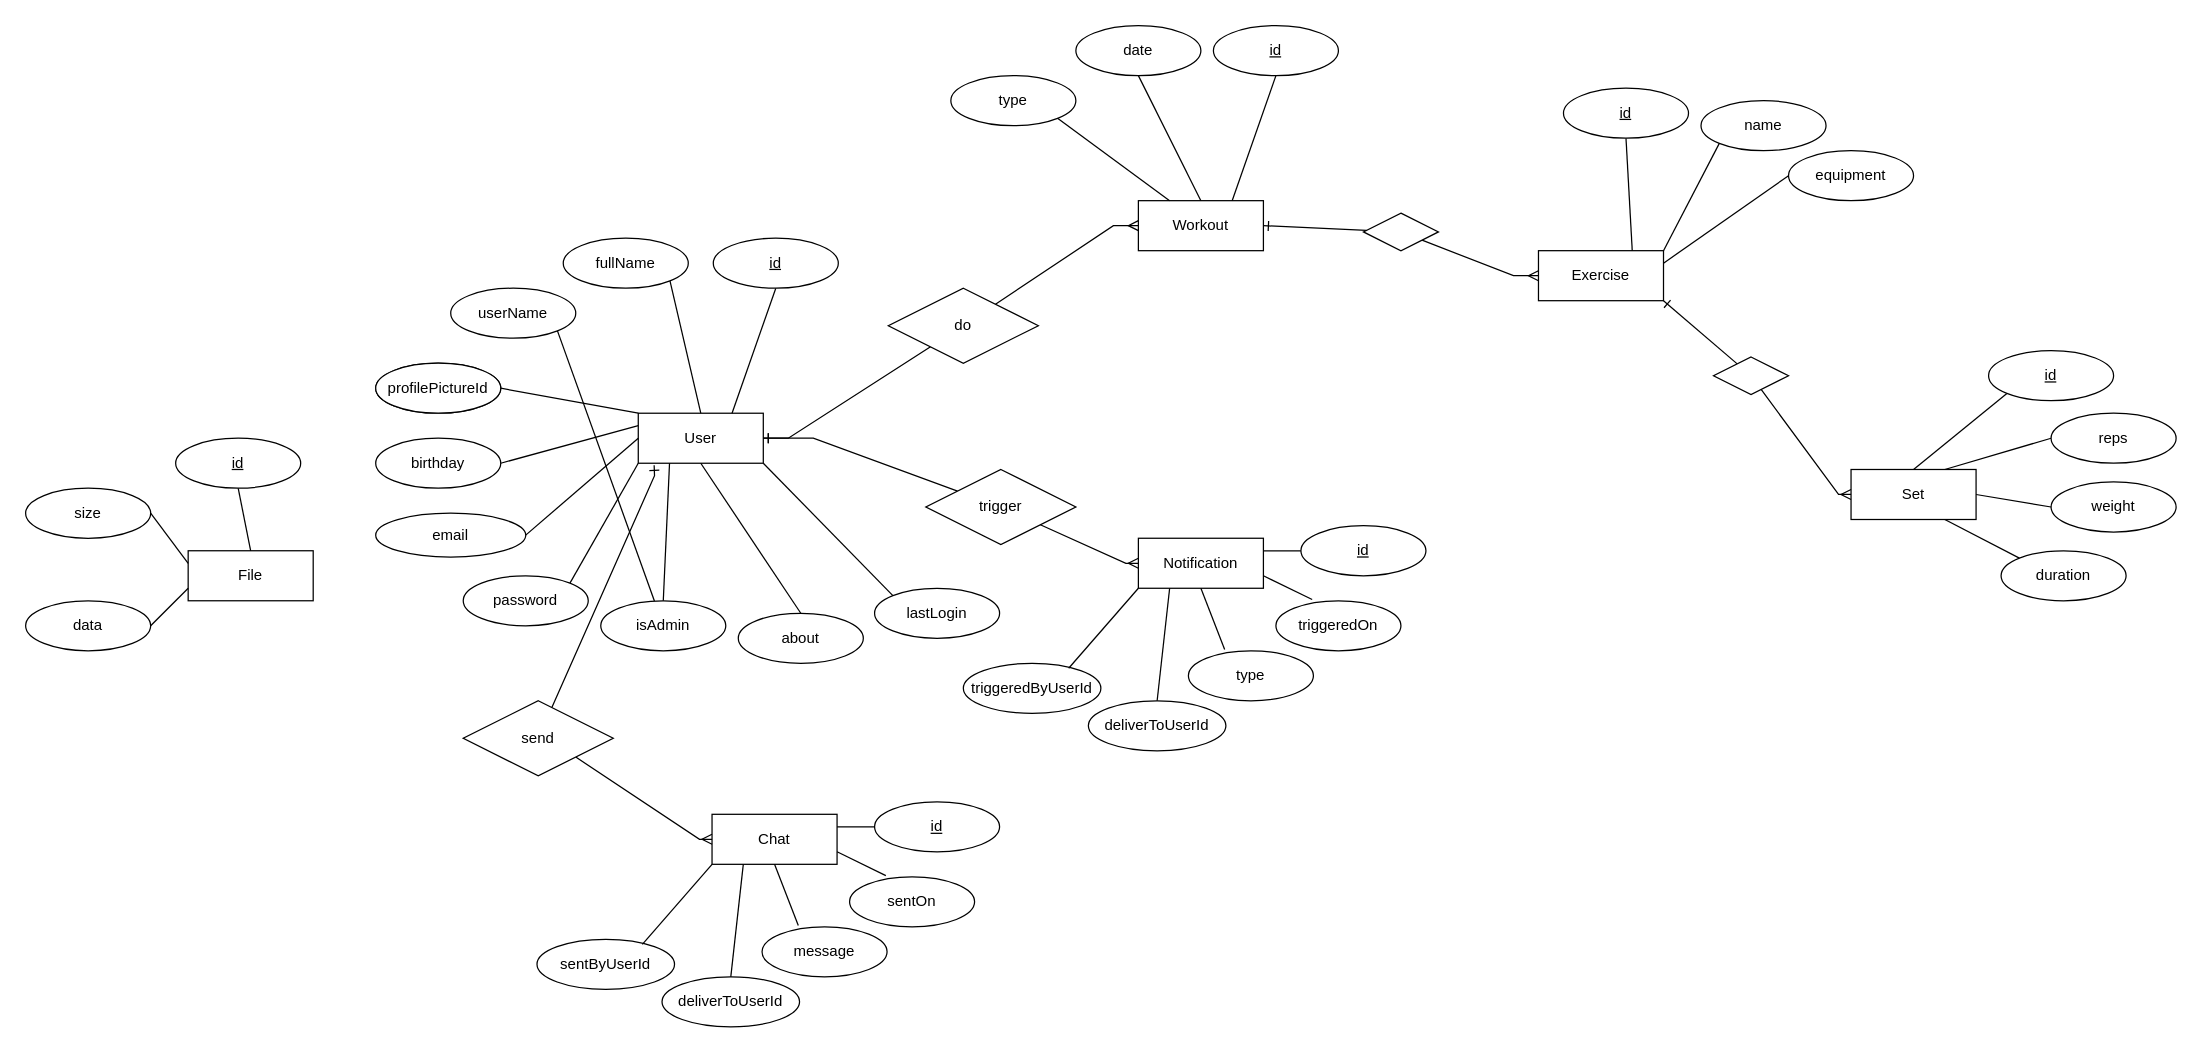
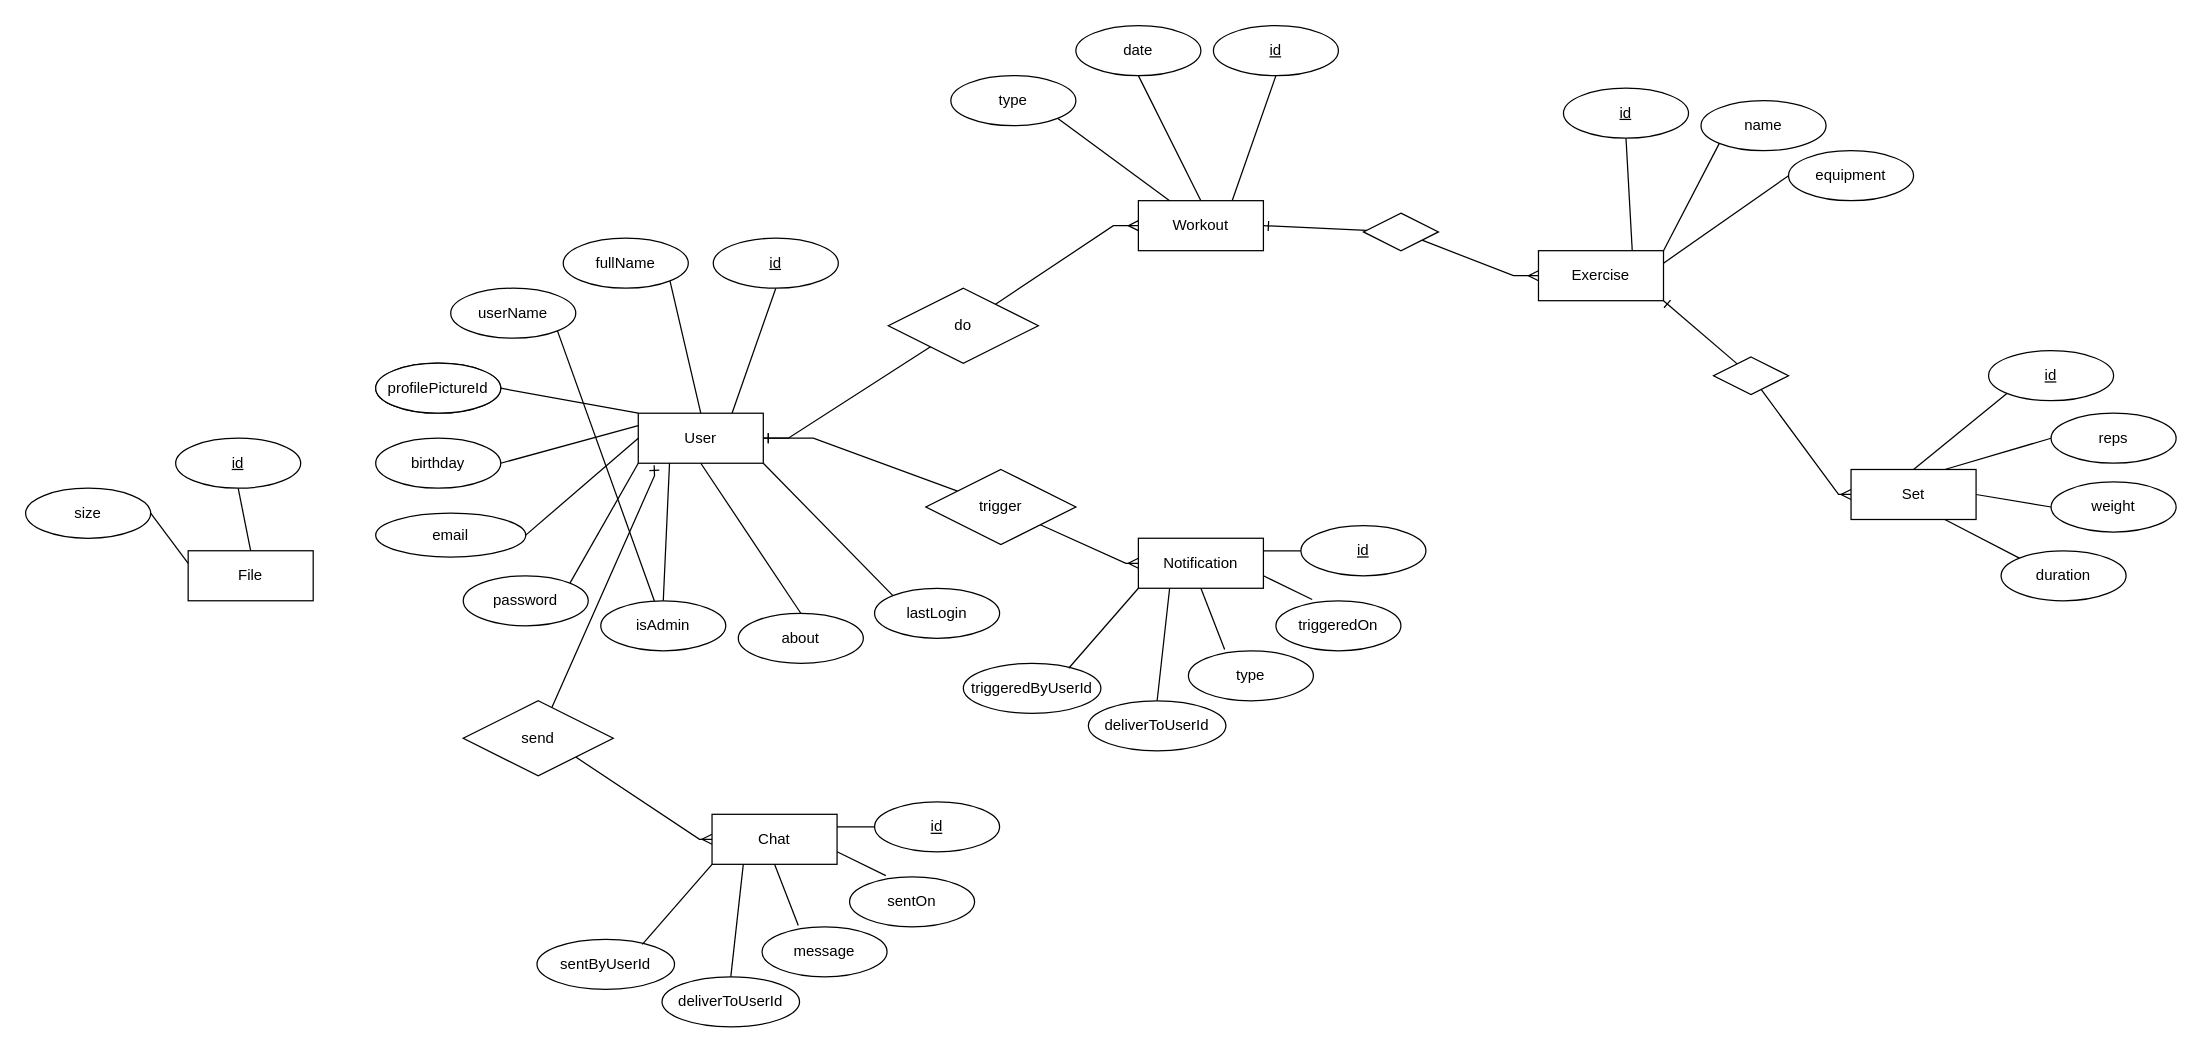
(169, 607) -> none
(88, 626) -> none
